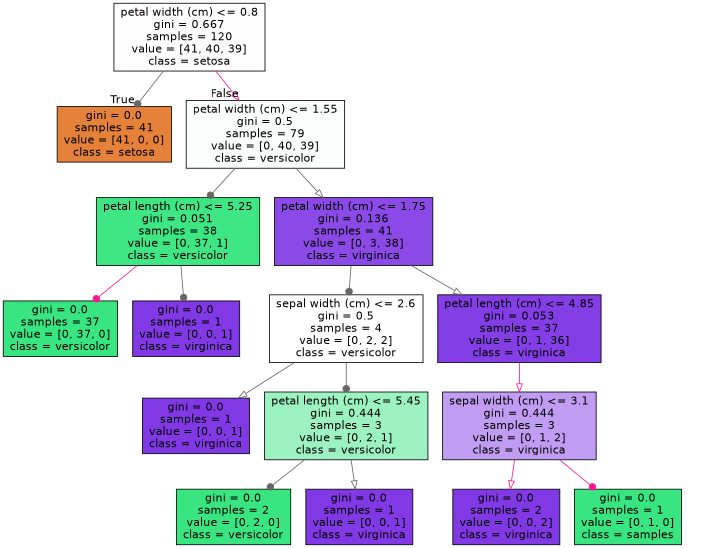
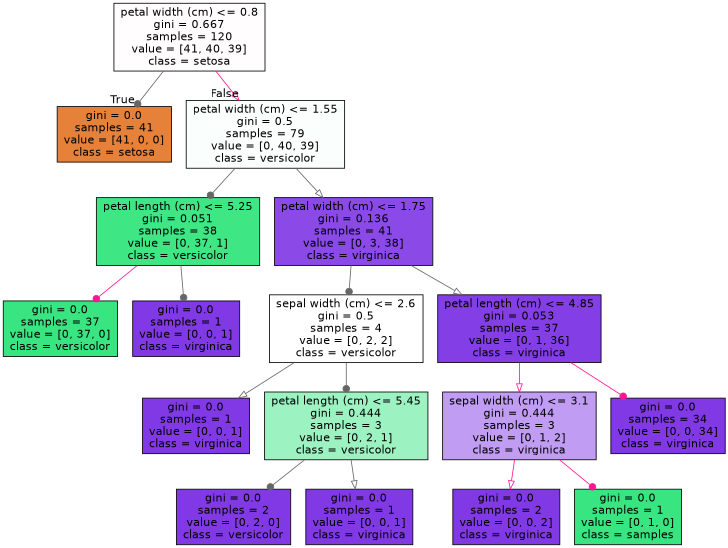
none -> (668, 426)
(234, 517) -> (234, 517)
